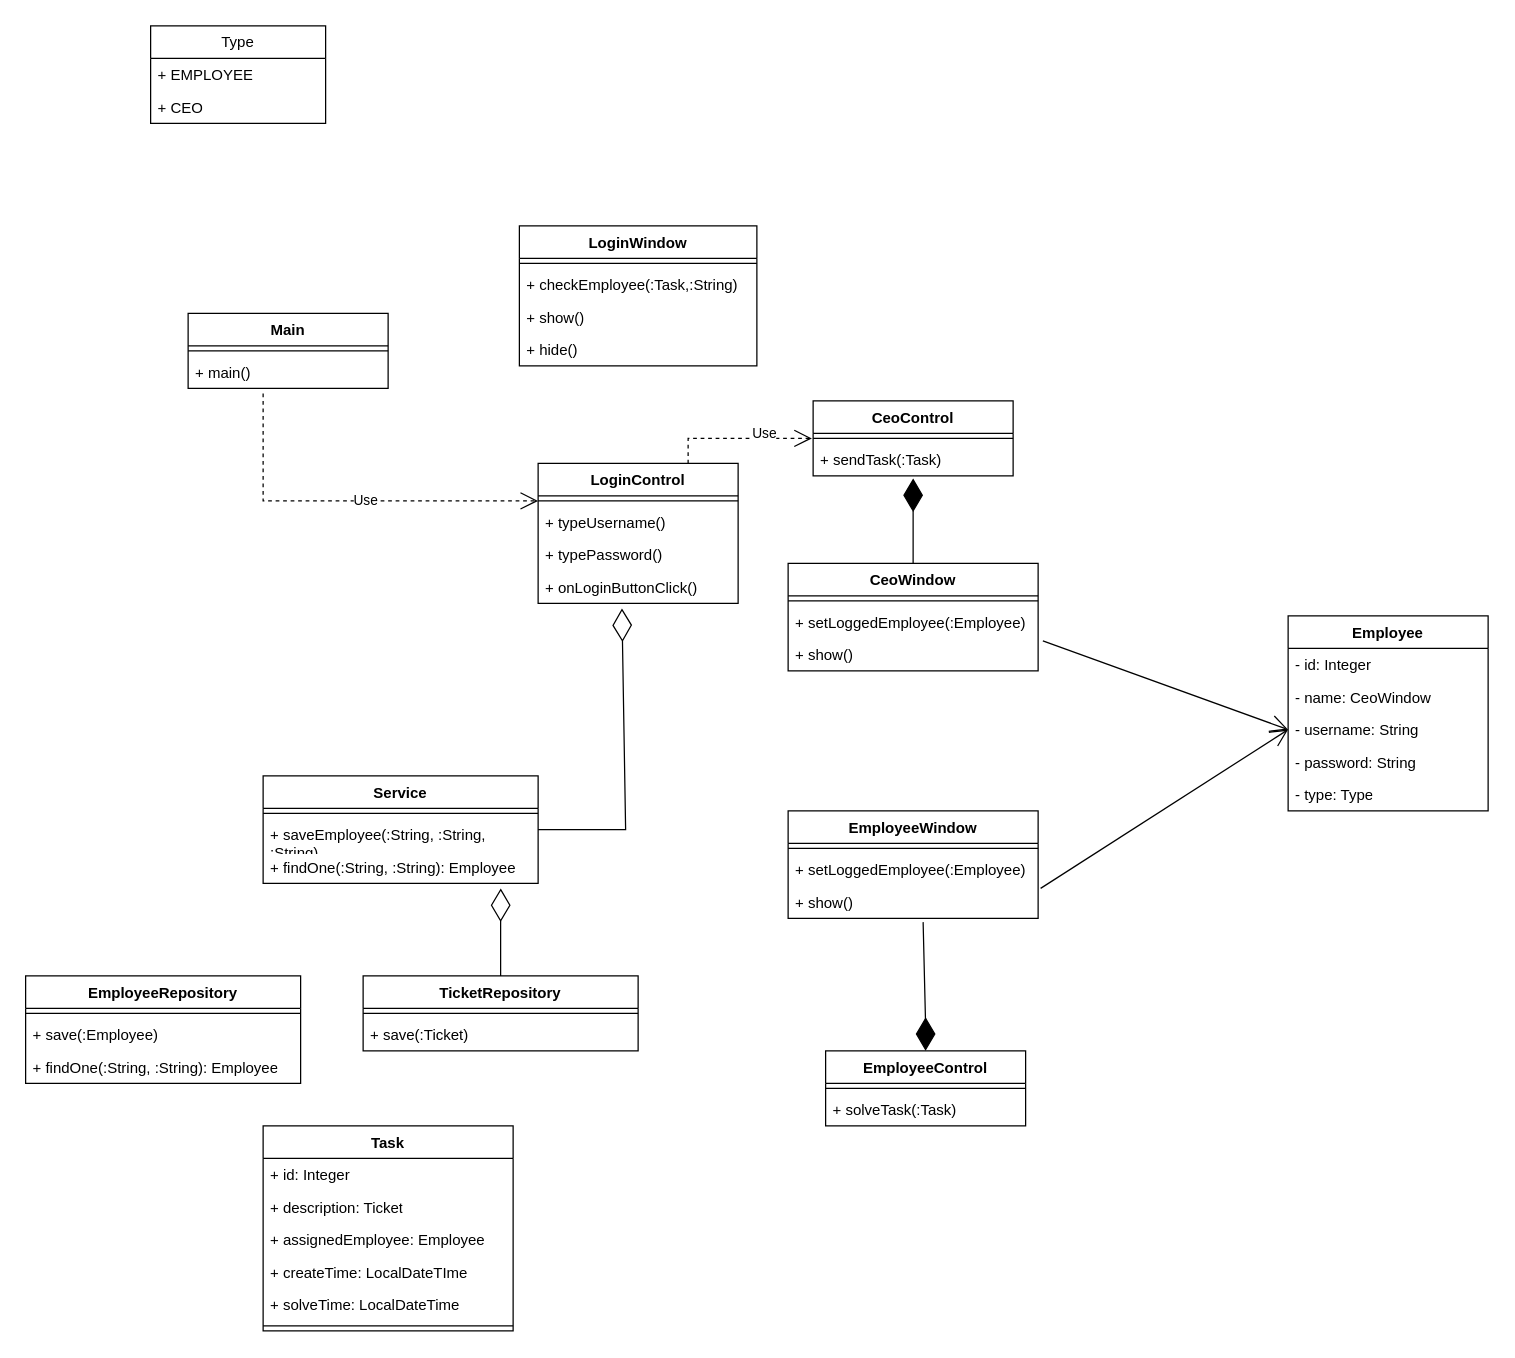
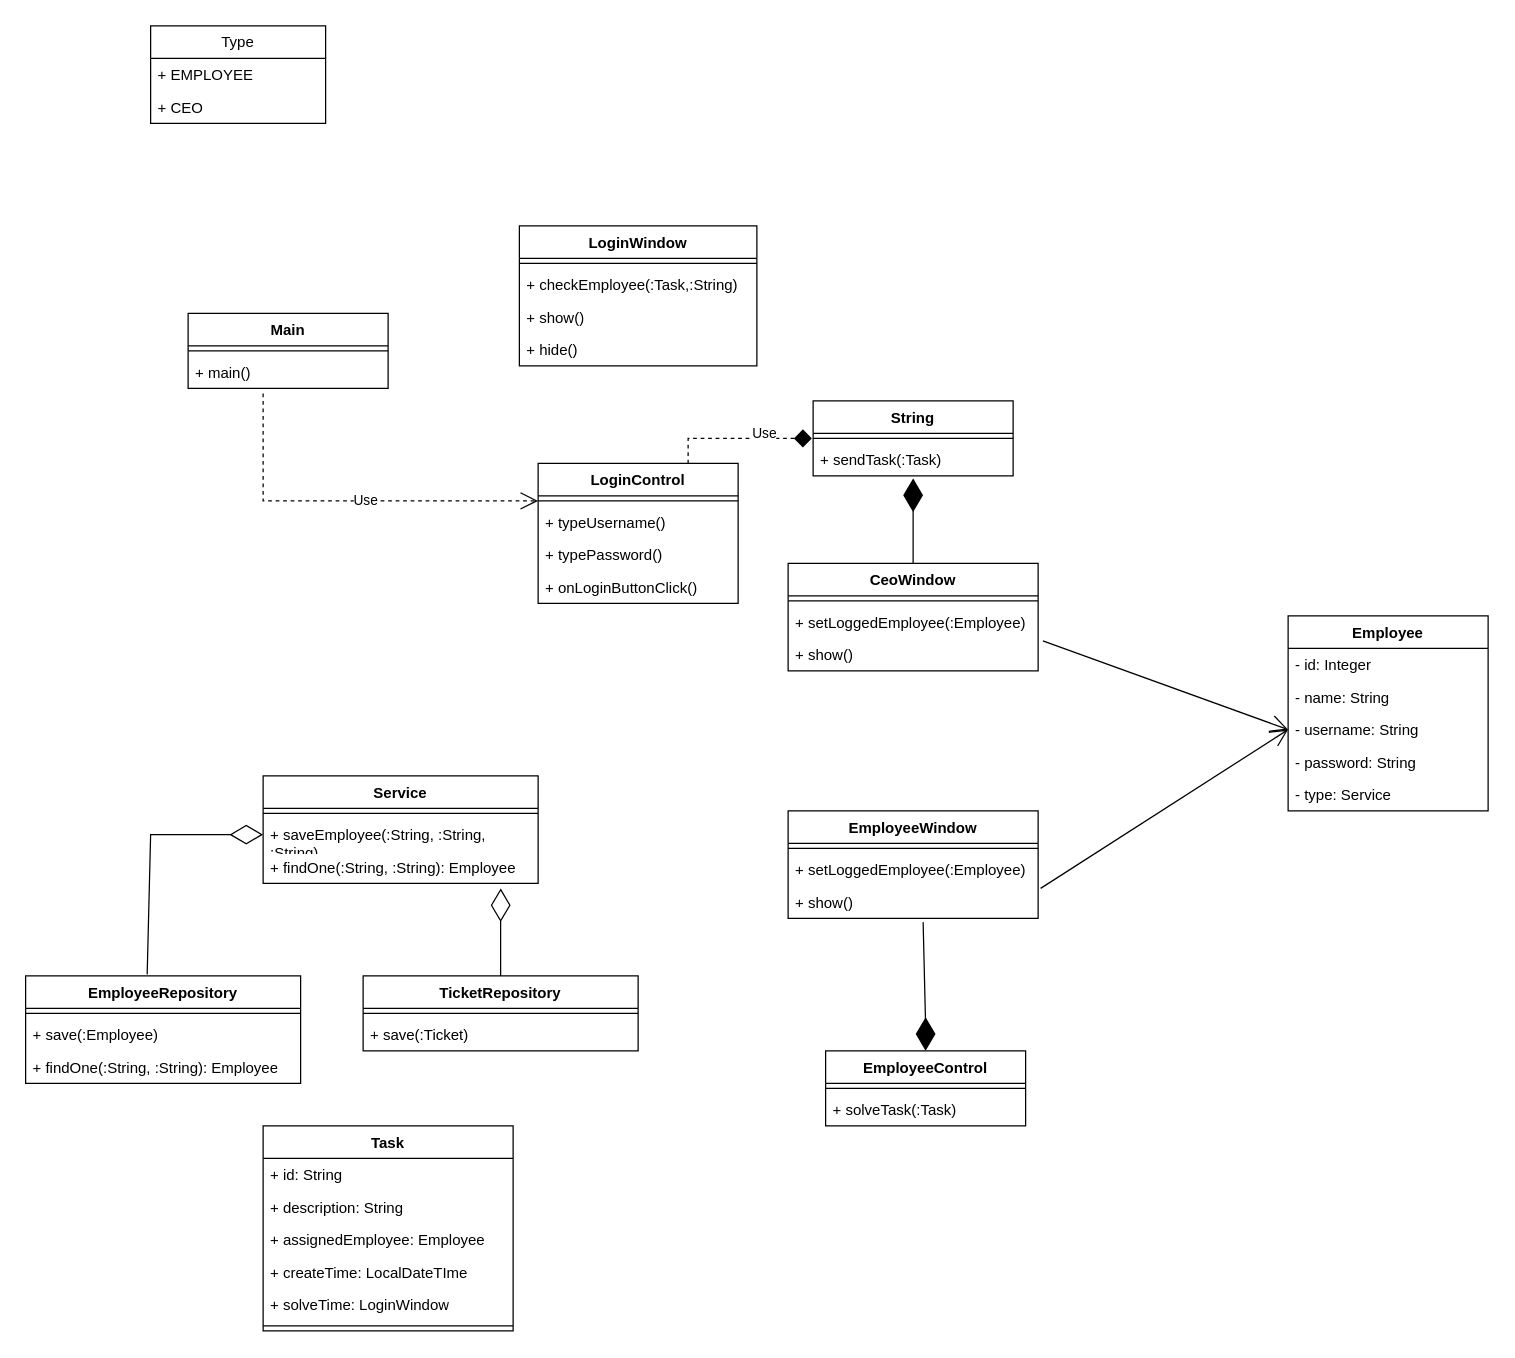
(913, 418) -> (913, 418)
(800, 438) -> (793, 438)
(1359, 698) -> (1347, 698)
(625, 778) -> none
(1340, 796) -> (1351, 796)
none -> (150, 865)
(317, 1176) -> (311, 1176)
(347, 1208) -> (347, 1208)
(366, 1306) -> (358, 1306)
